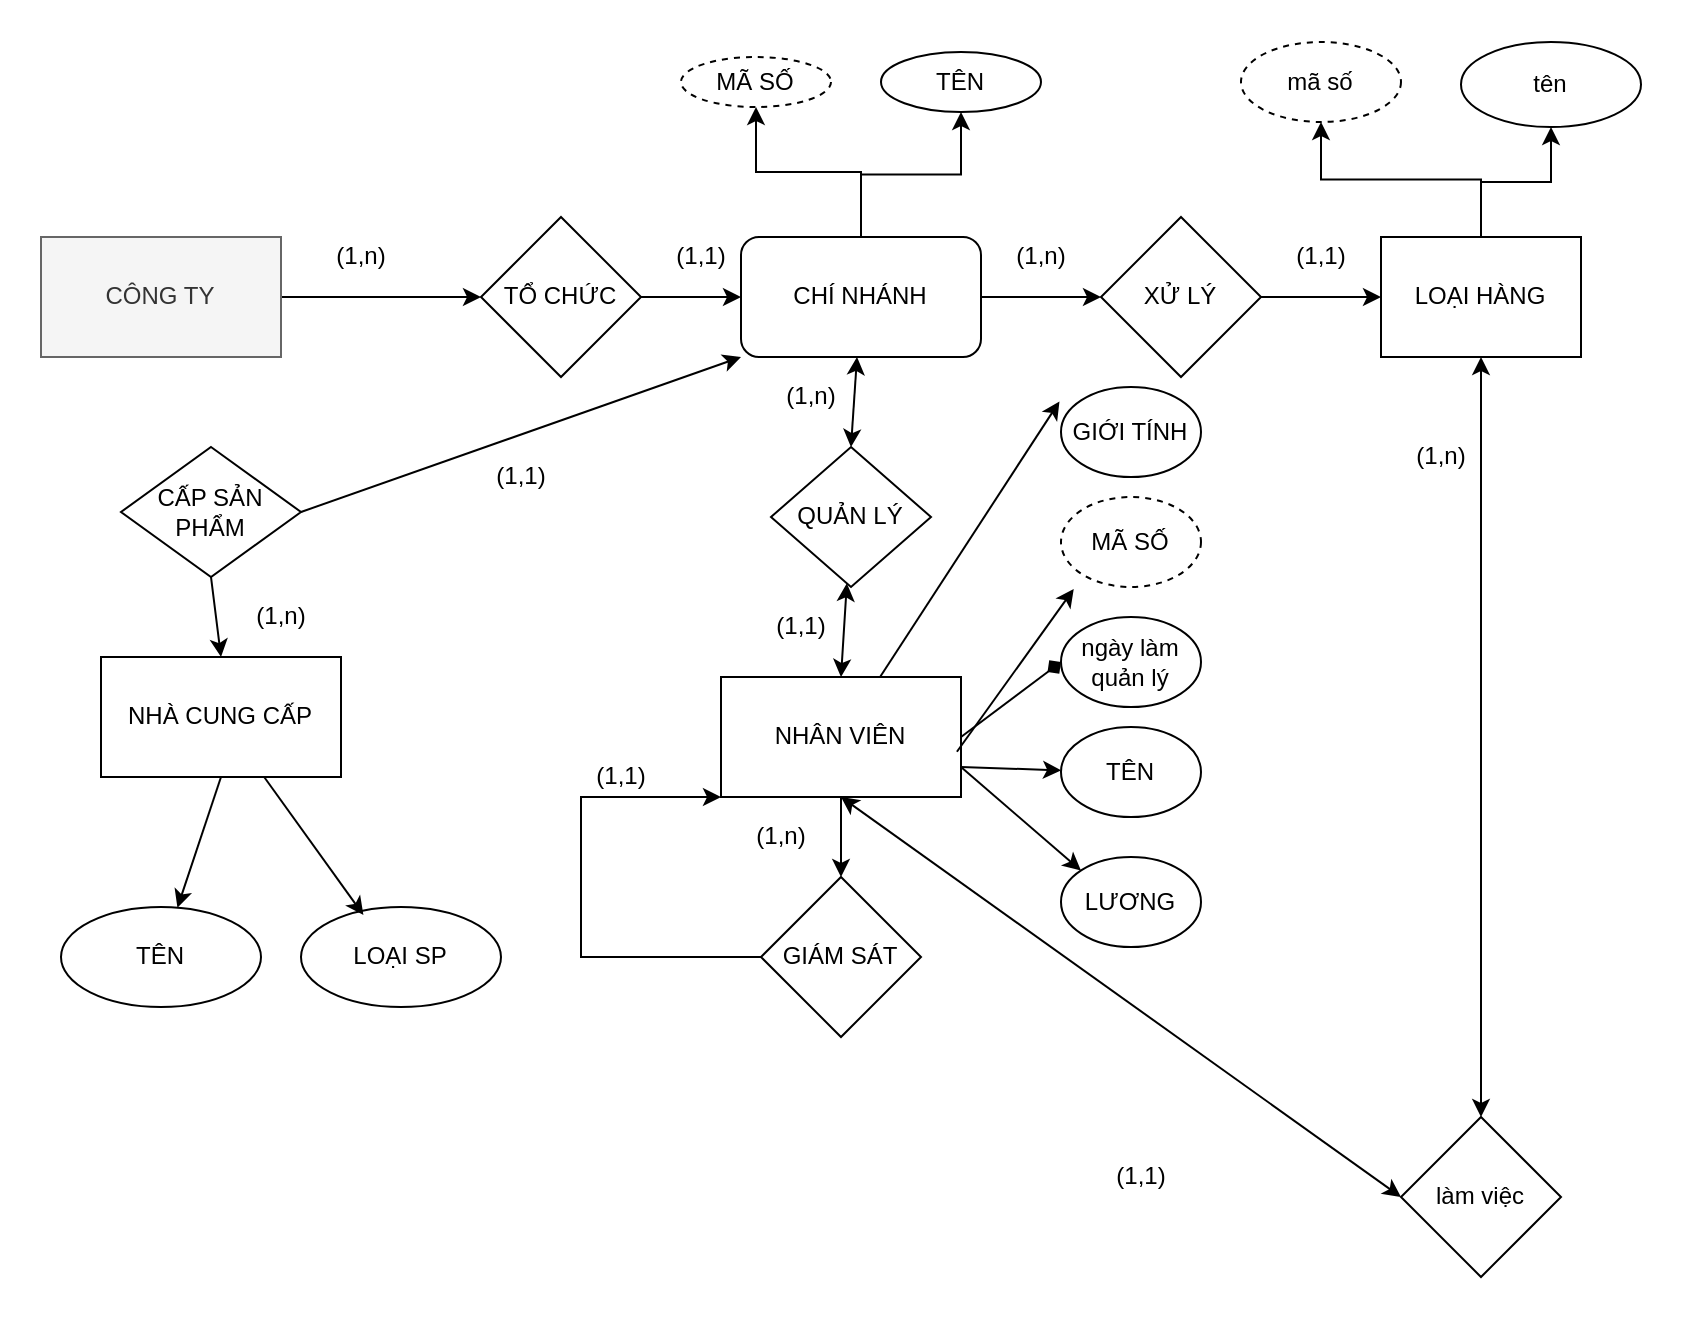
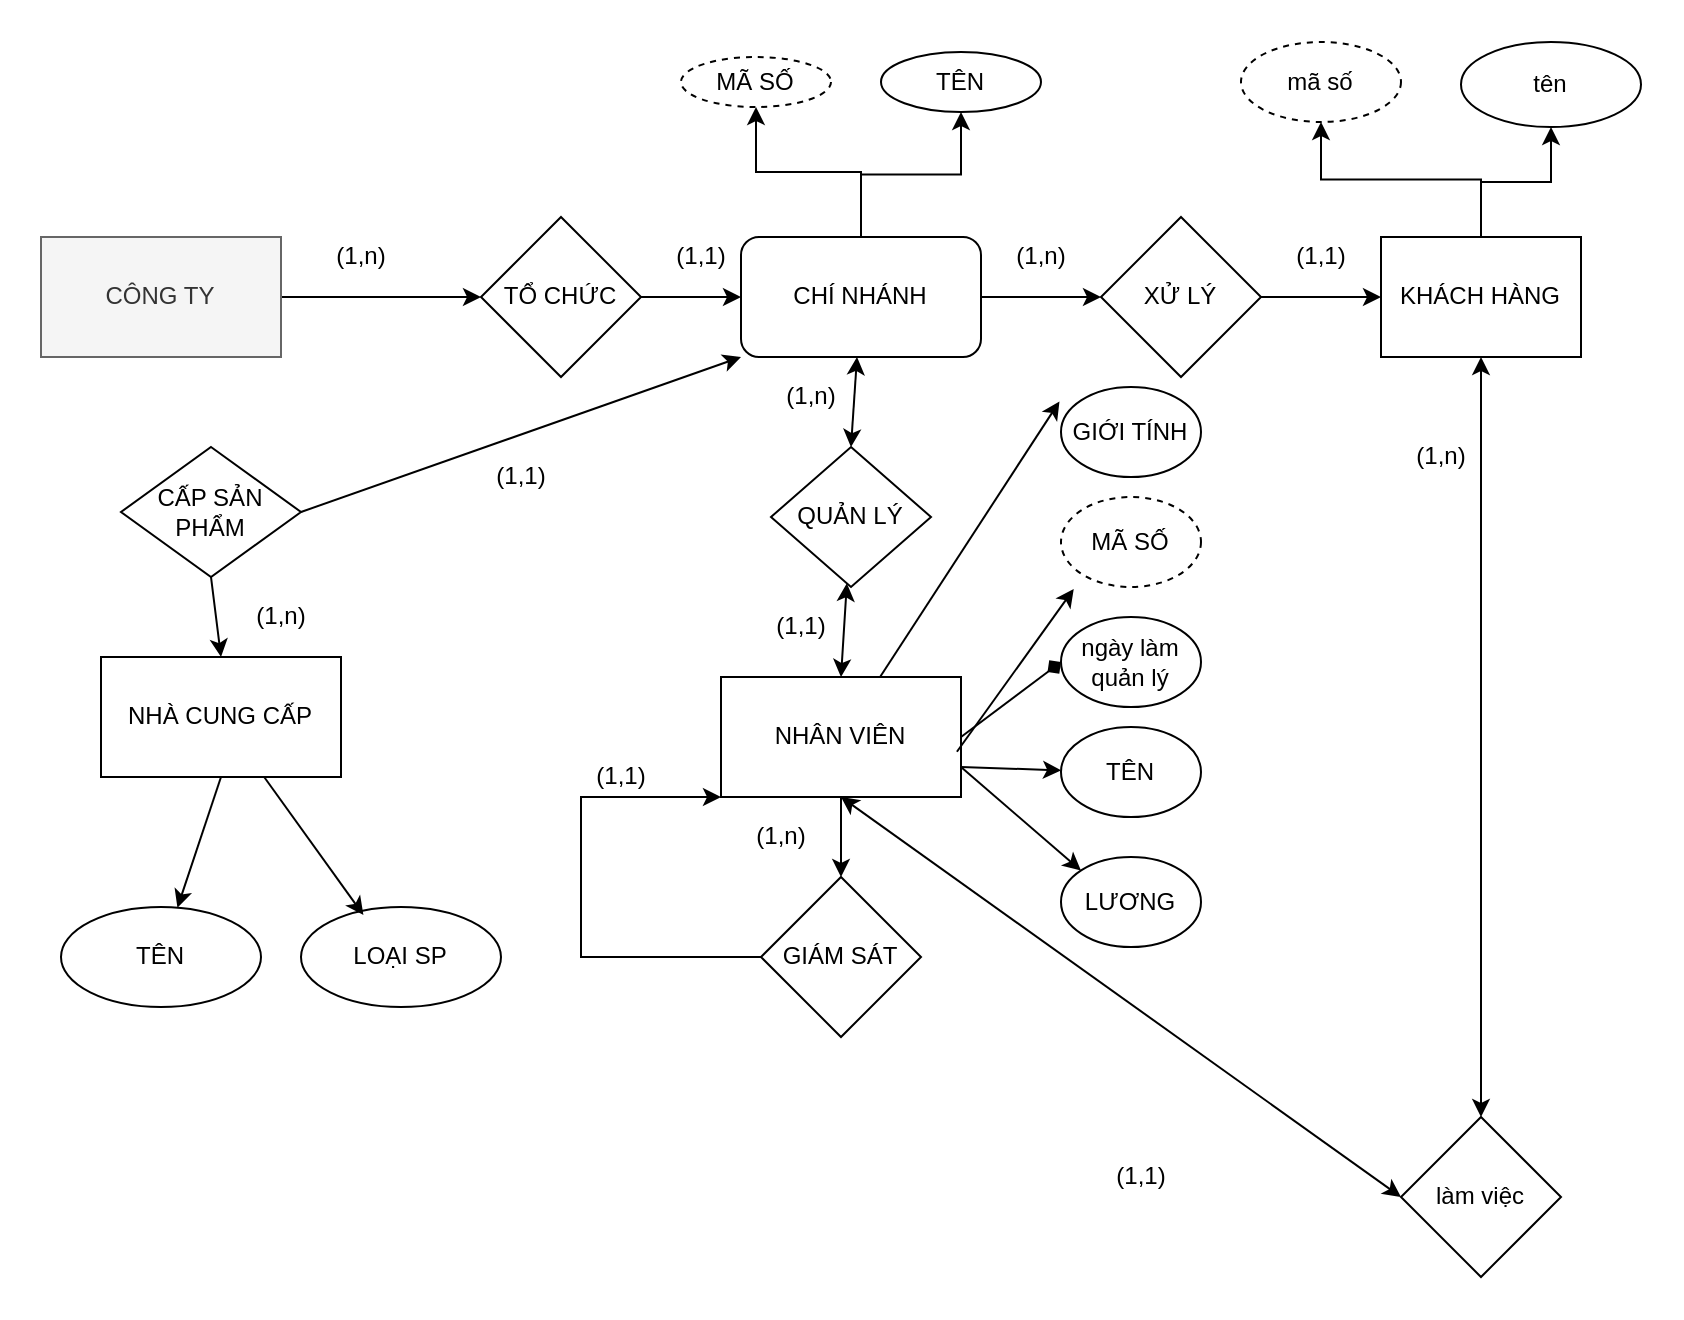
(1481, 297) -> (1481, 297)
